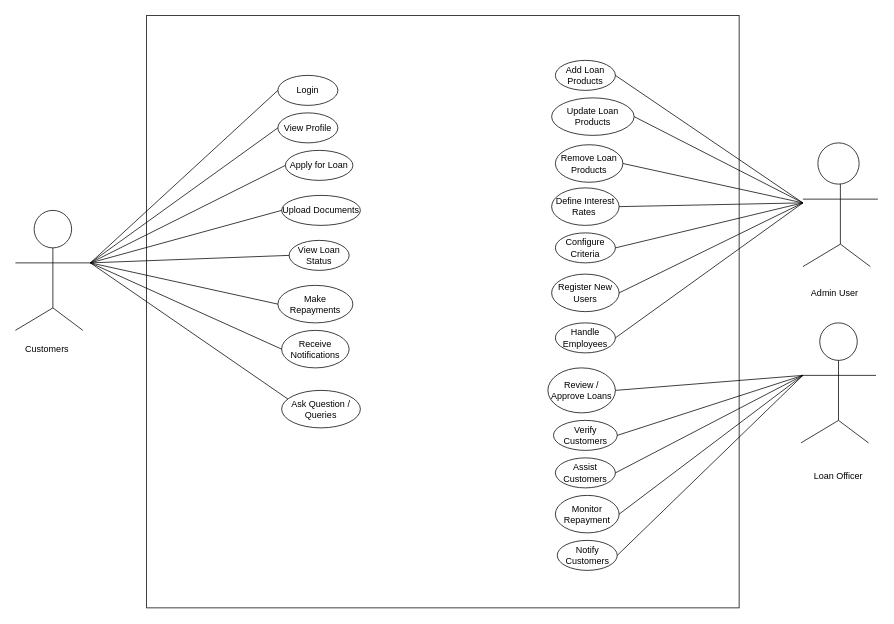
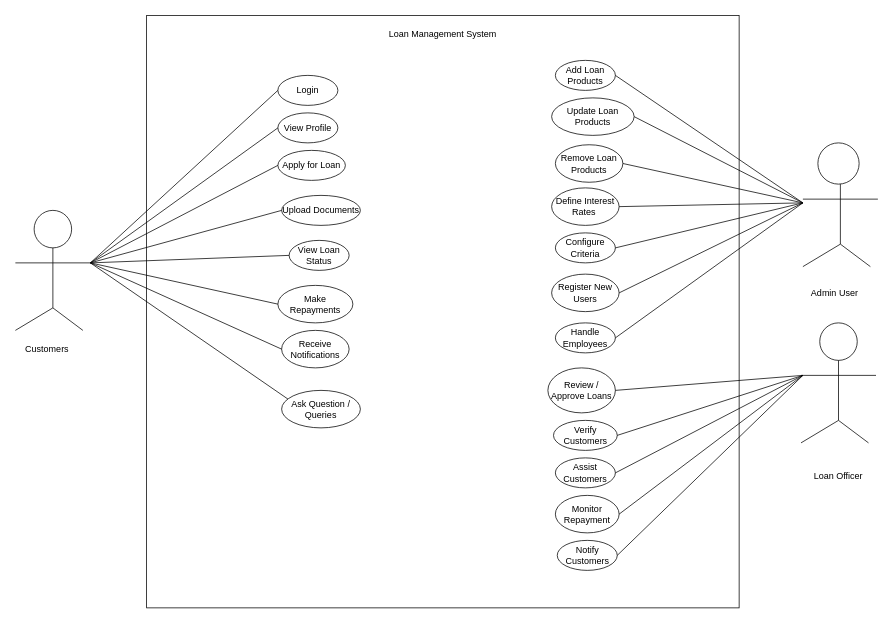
none -> (443, 34)
(319, 165) -> (312, 165)
